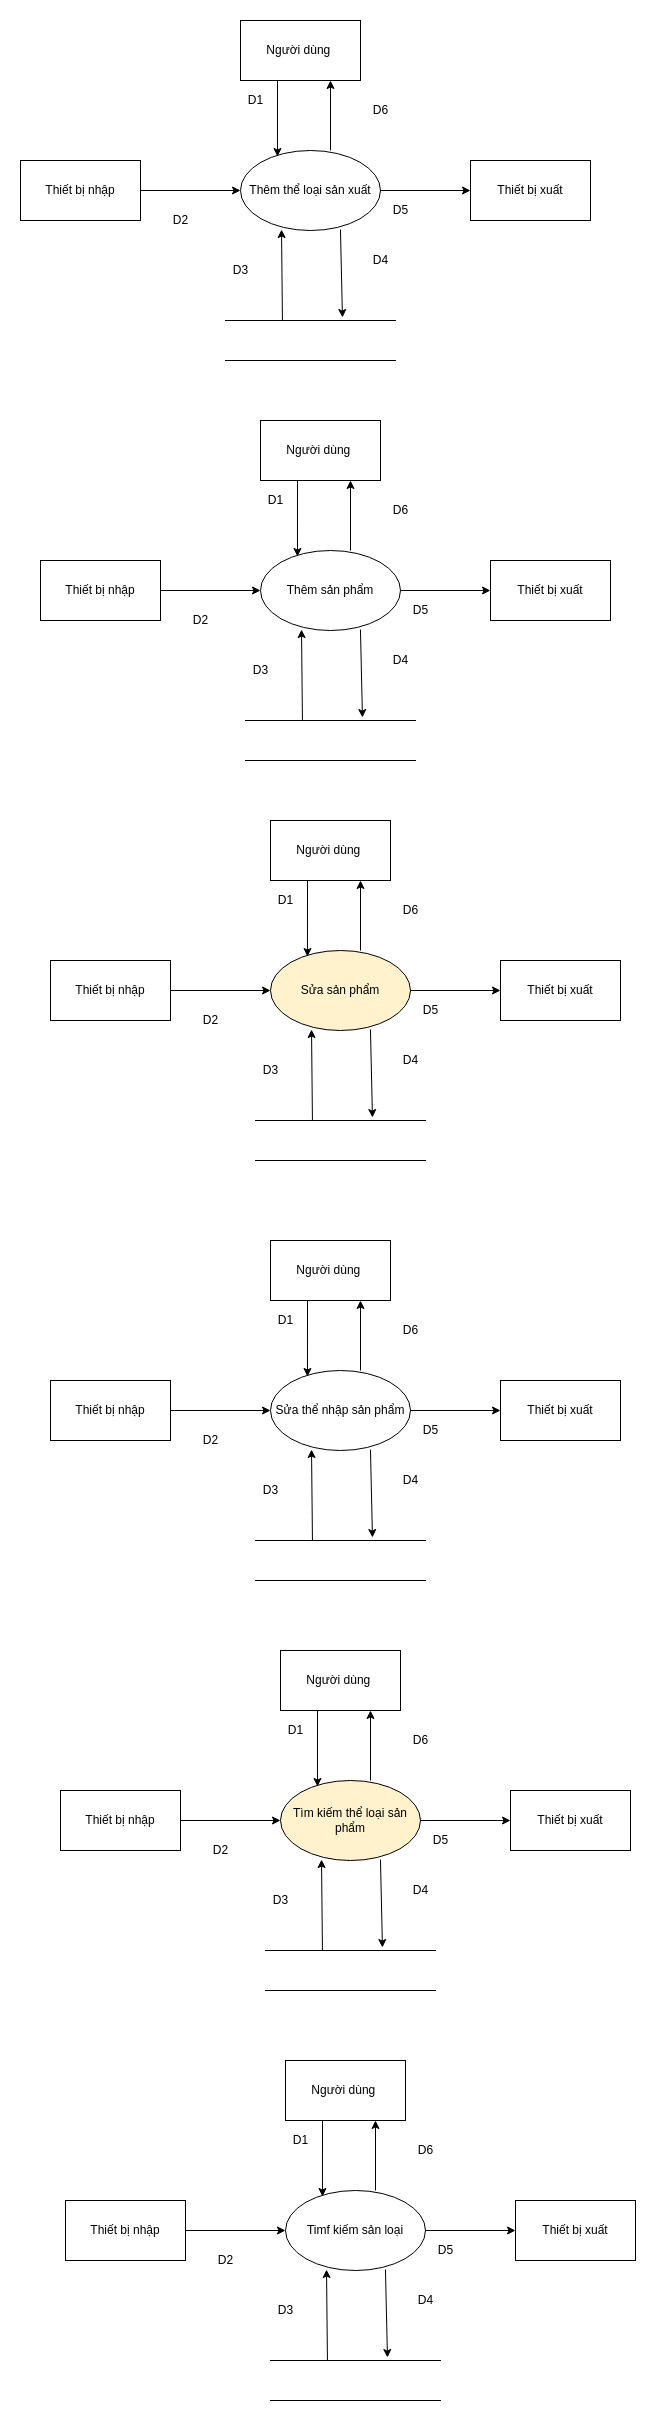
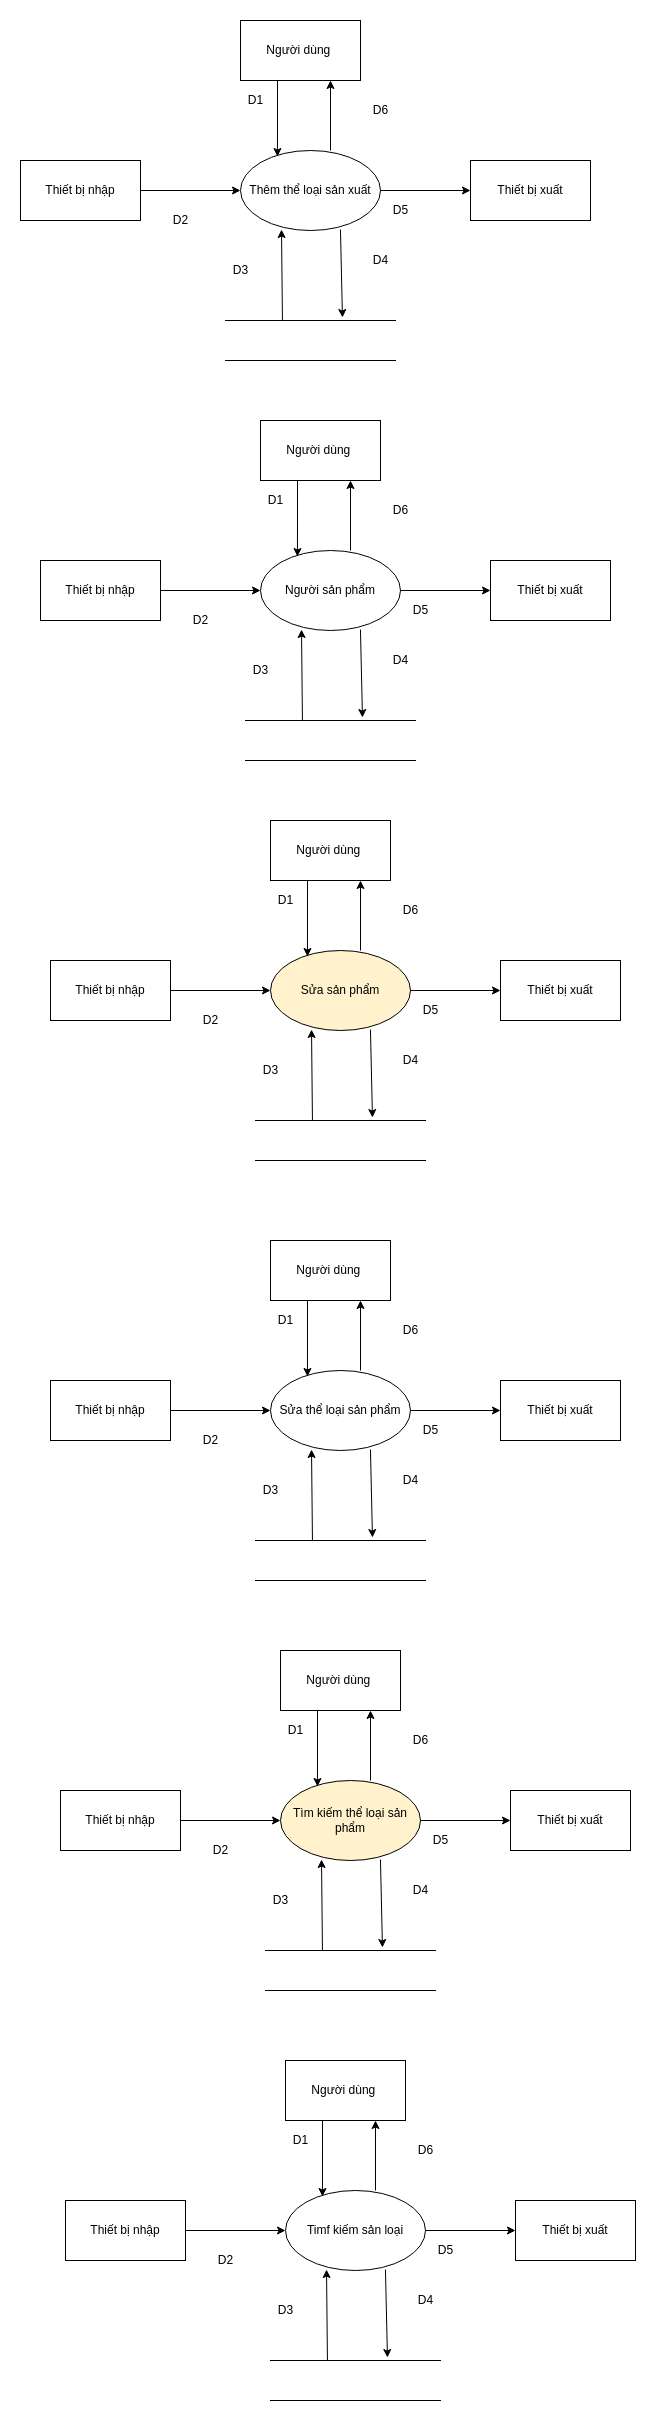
(331, 591) -> (331, 591)
(341, 1411) -> (341, 1411)
